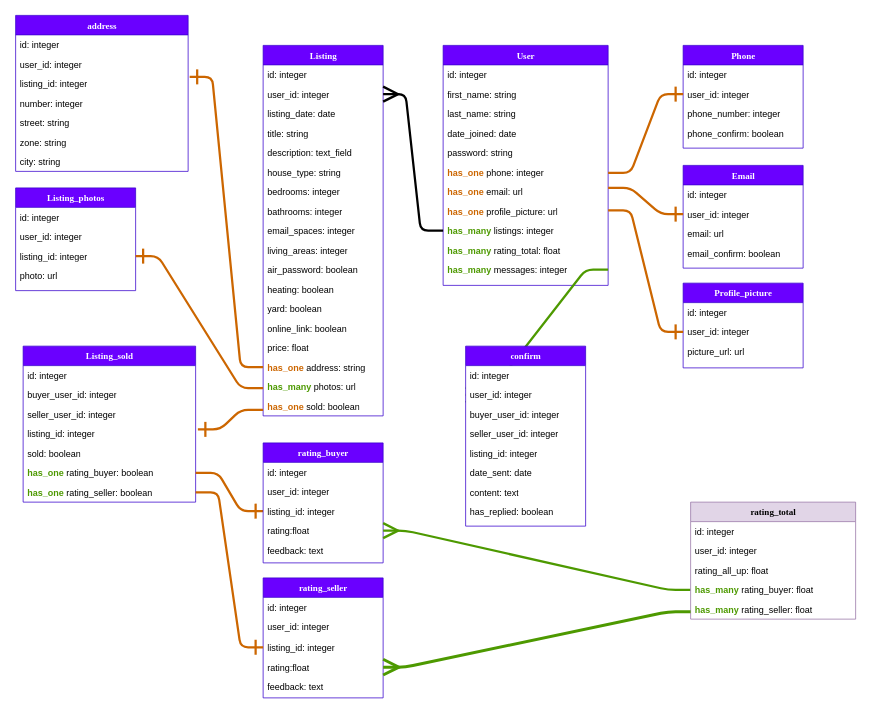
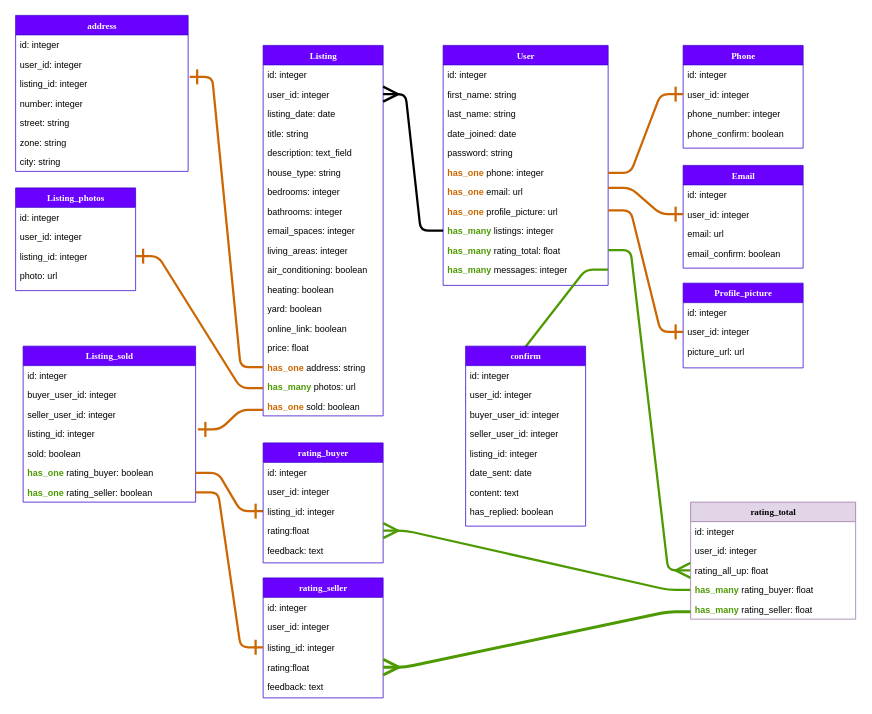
(316, 271) -> (322, 271)
none -> (649, 410)
